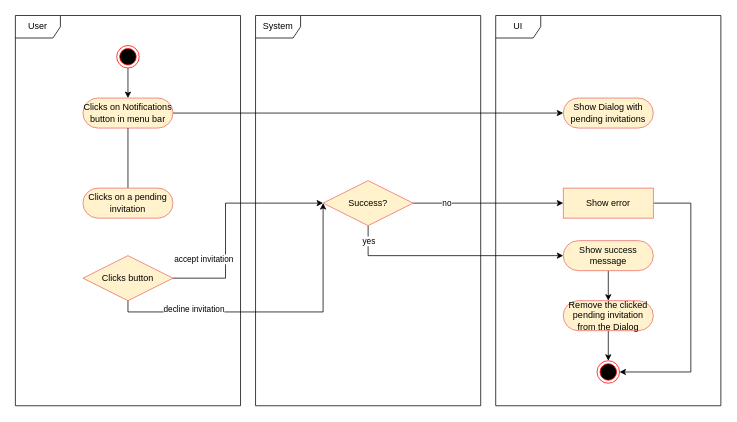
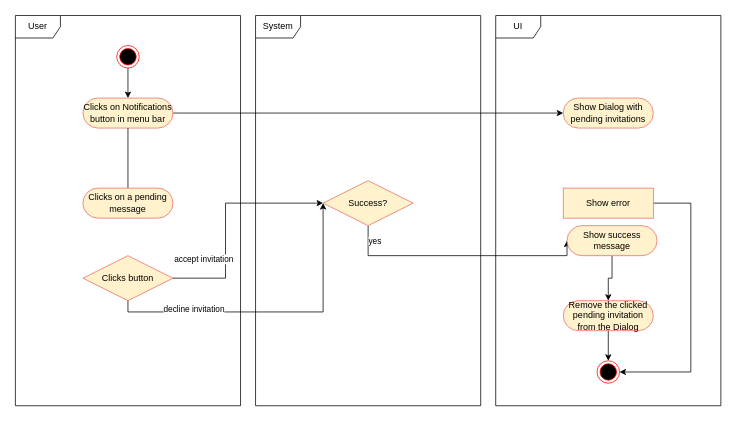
(128, 203) -> (128, 203)
(446, 203) -> none
(608, 255) -> (612, 240)
